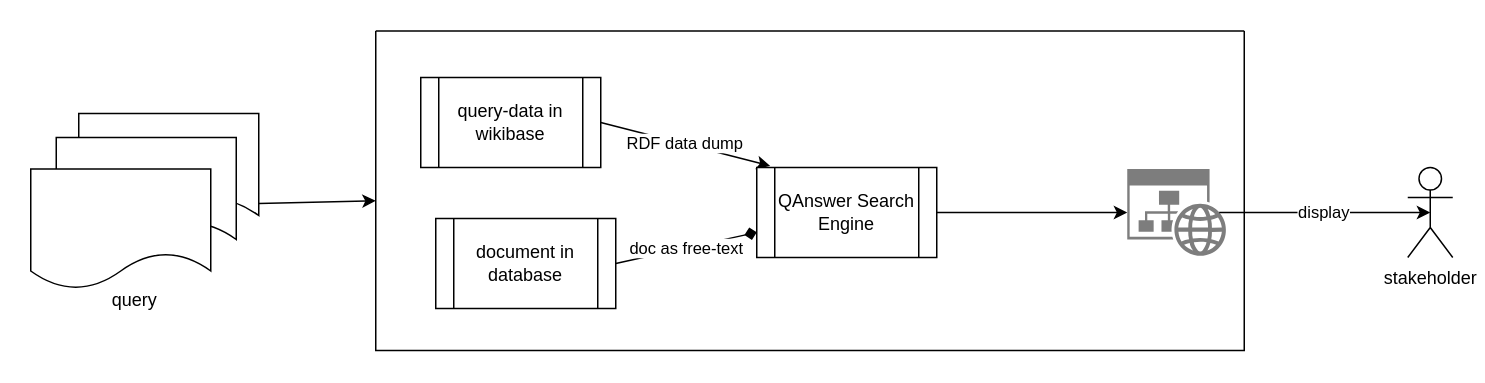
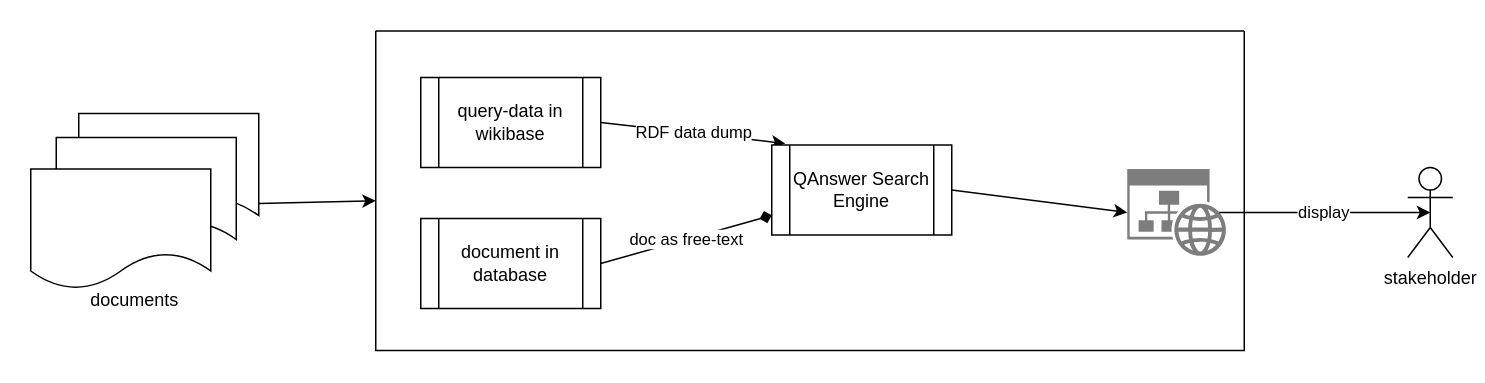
(847, 212) -> (862, 190)
(526, 263) -> (511, 263)
(135, 311) -> (135, 311)
